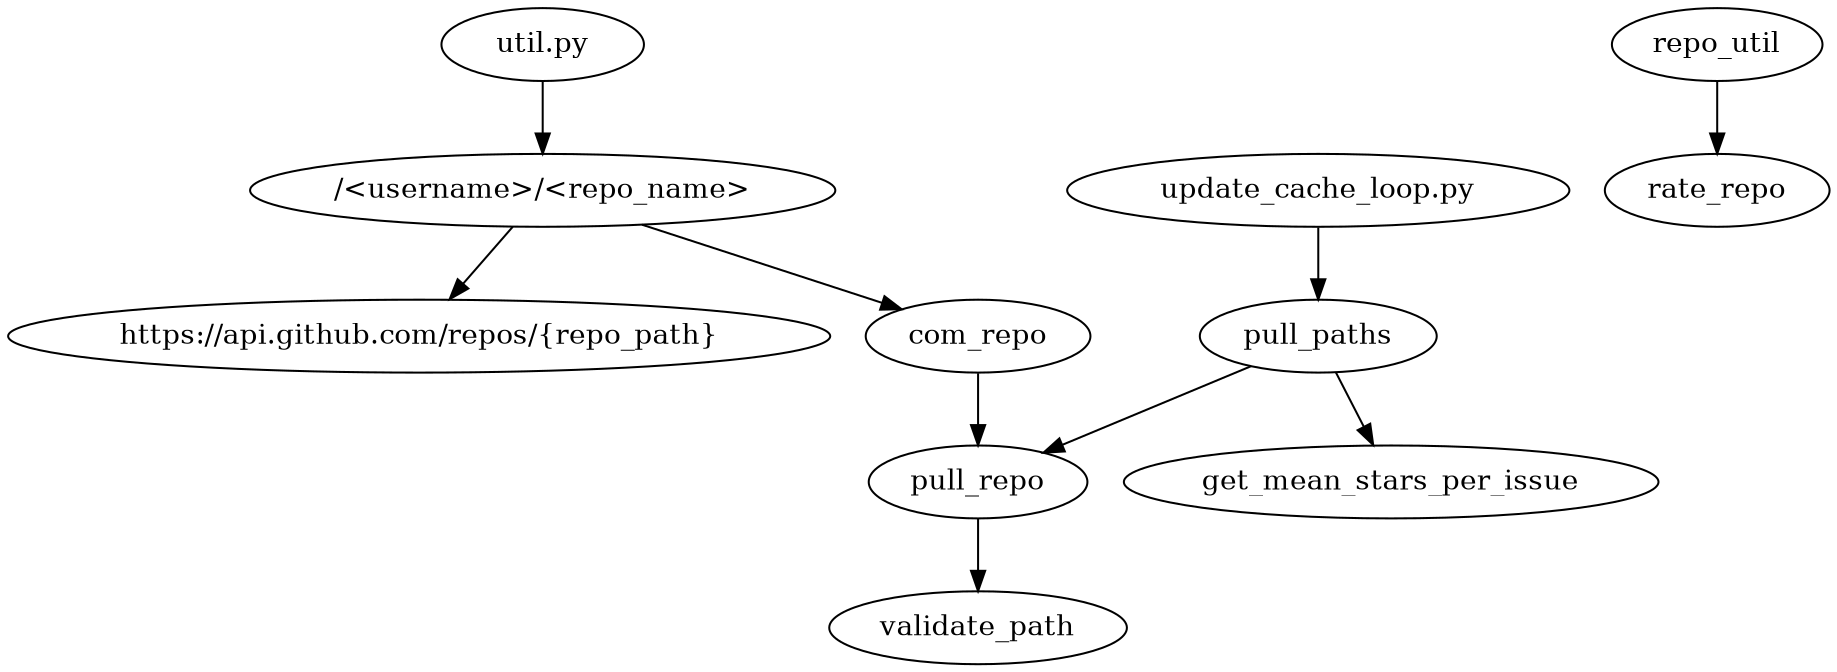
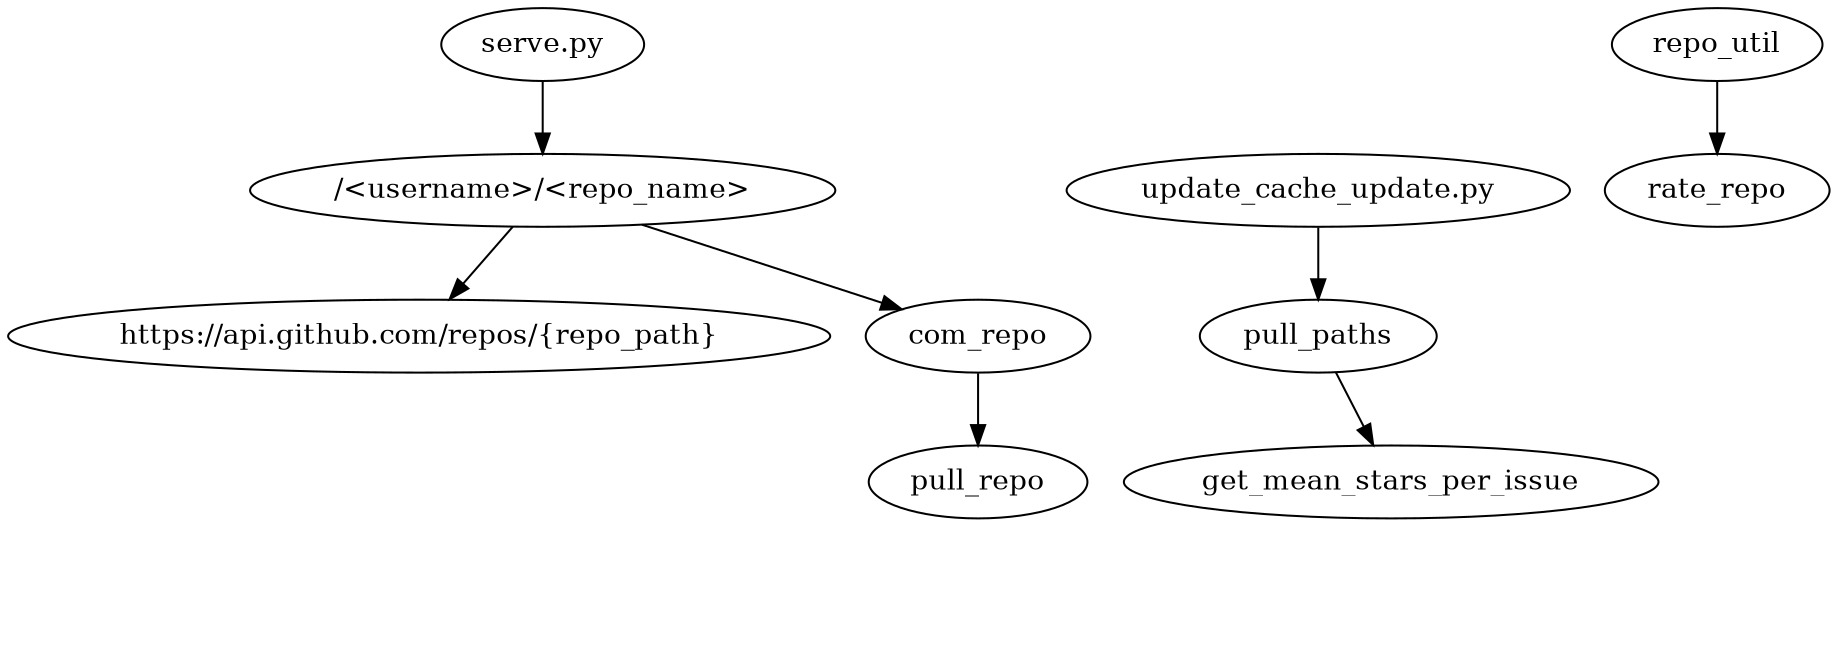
(543, 45) -> (543, 45)
(1318, 190) -> (1318, 190)
(1157, 405) -> none
(978, 628) -> none
